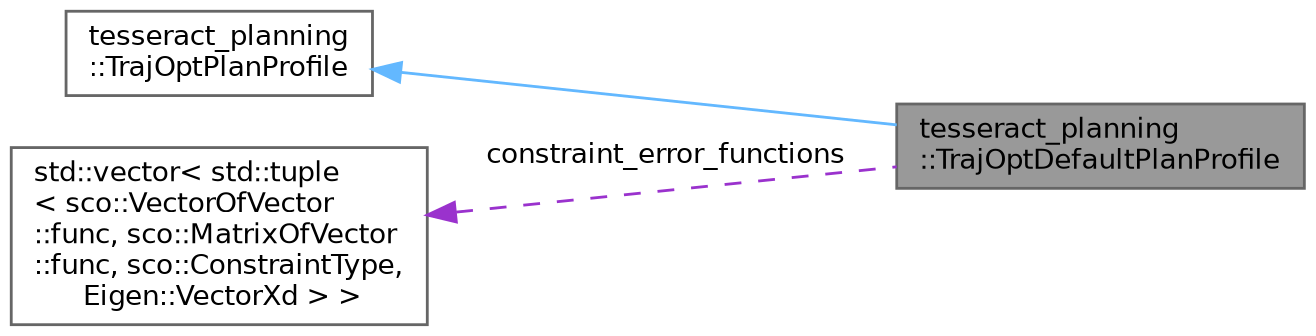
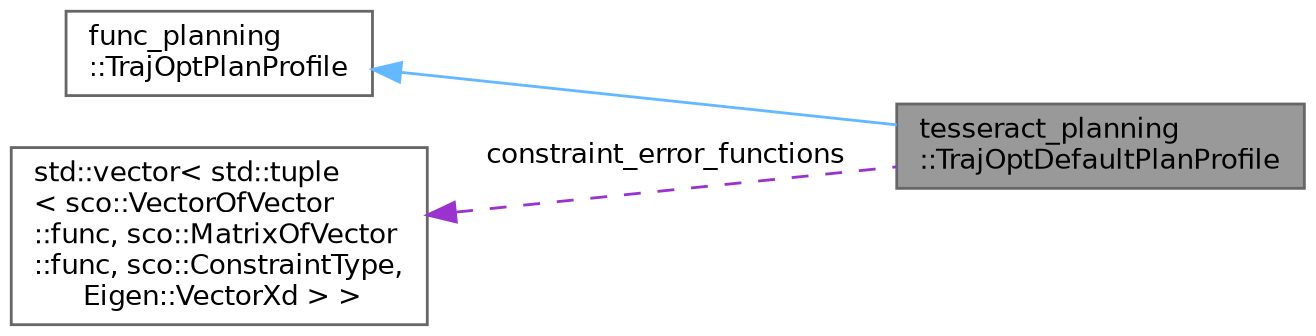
(219, 53) -> (219, 53)
